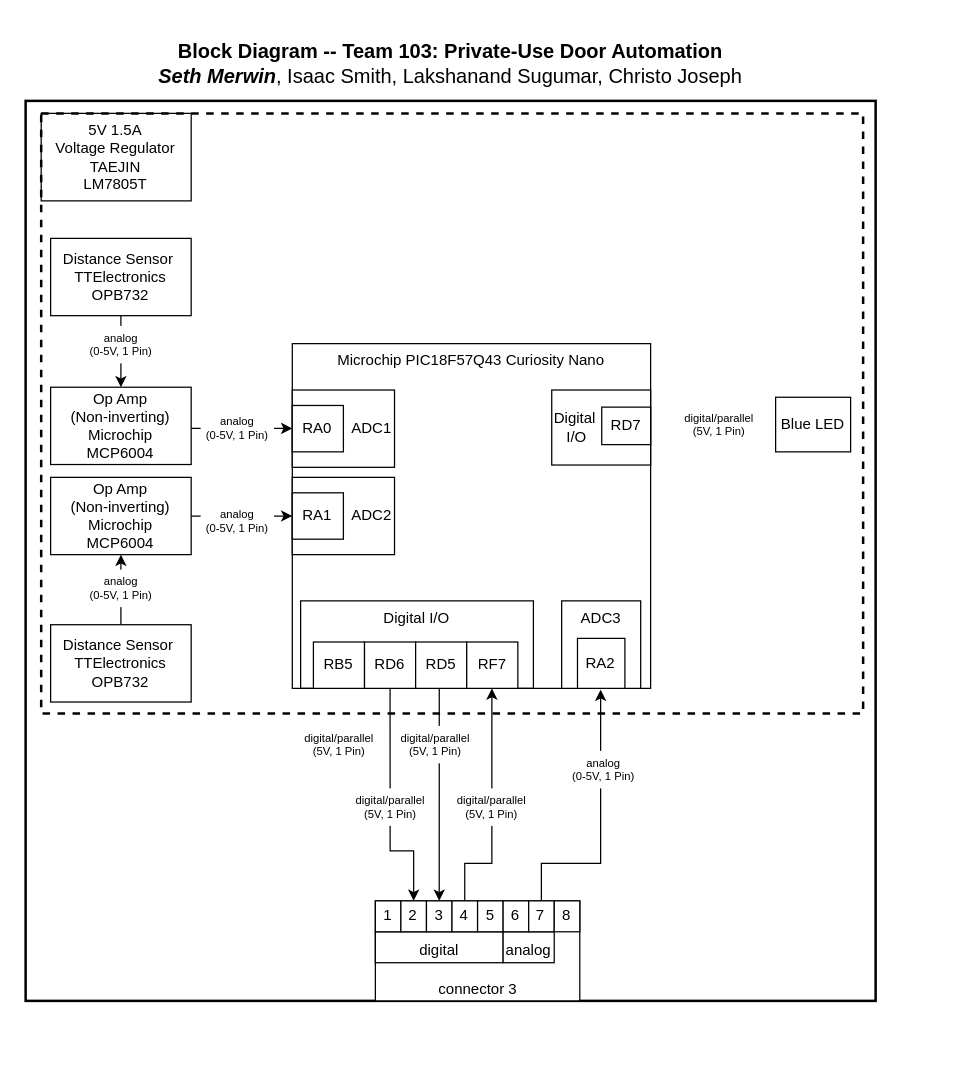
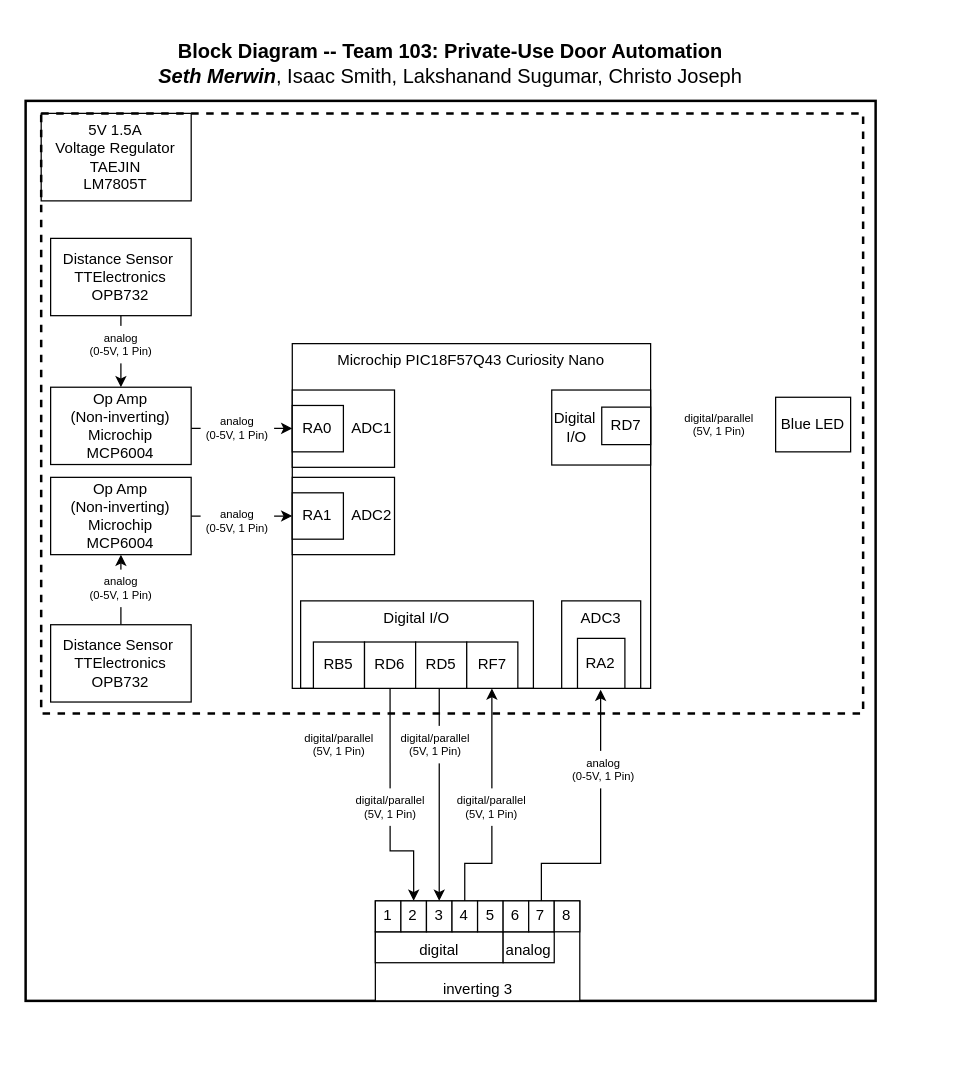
(478, 988) -> (478, 988)
